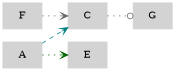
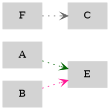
(153, 16) -> none
(52, 37) -> none
none -> (22, 94)
